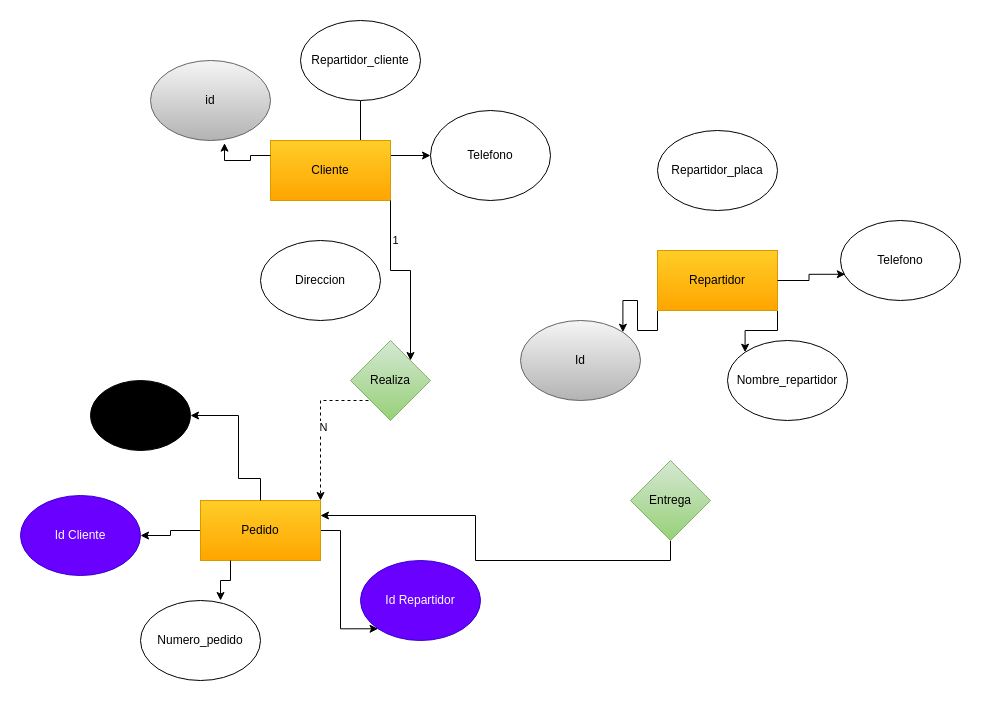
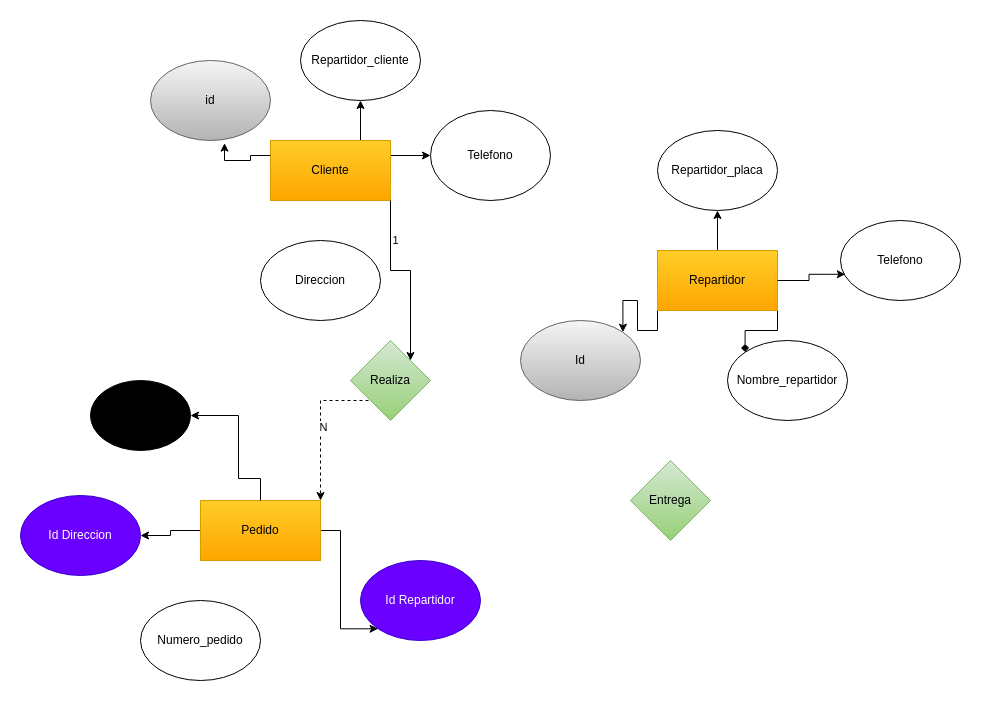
(361, 106) -> (361, 108)
none -> (718, 234)
(745, 344) -> (745, 343)
(81, 536) -> (81, 536)
(487, 561) -> none
(230, 581) -> none
